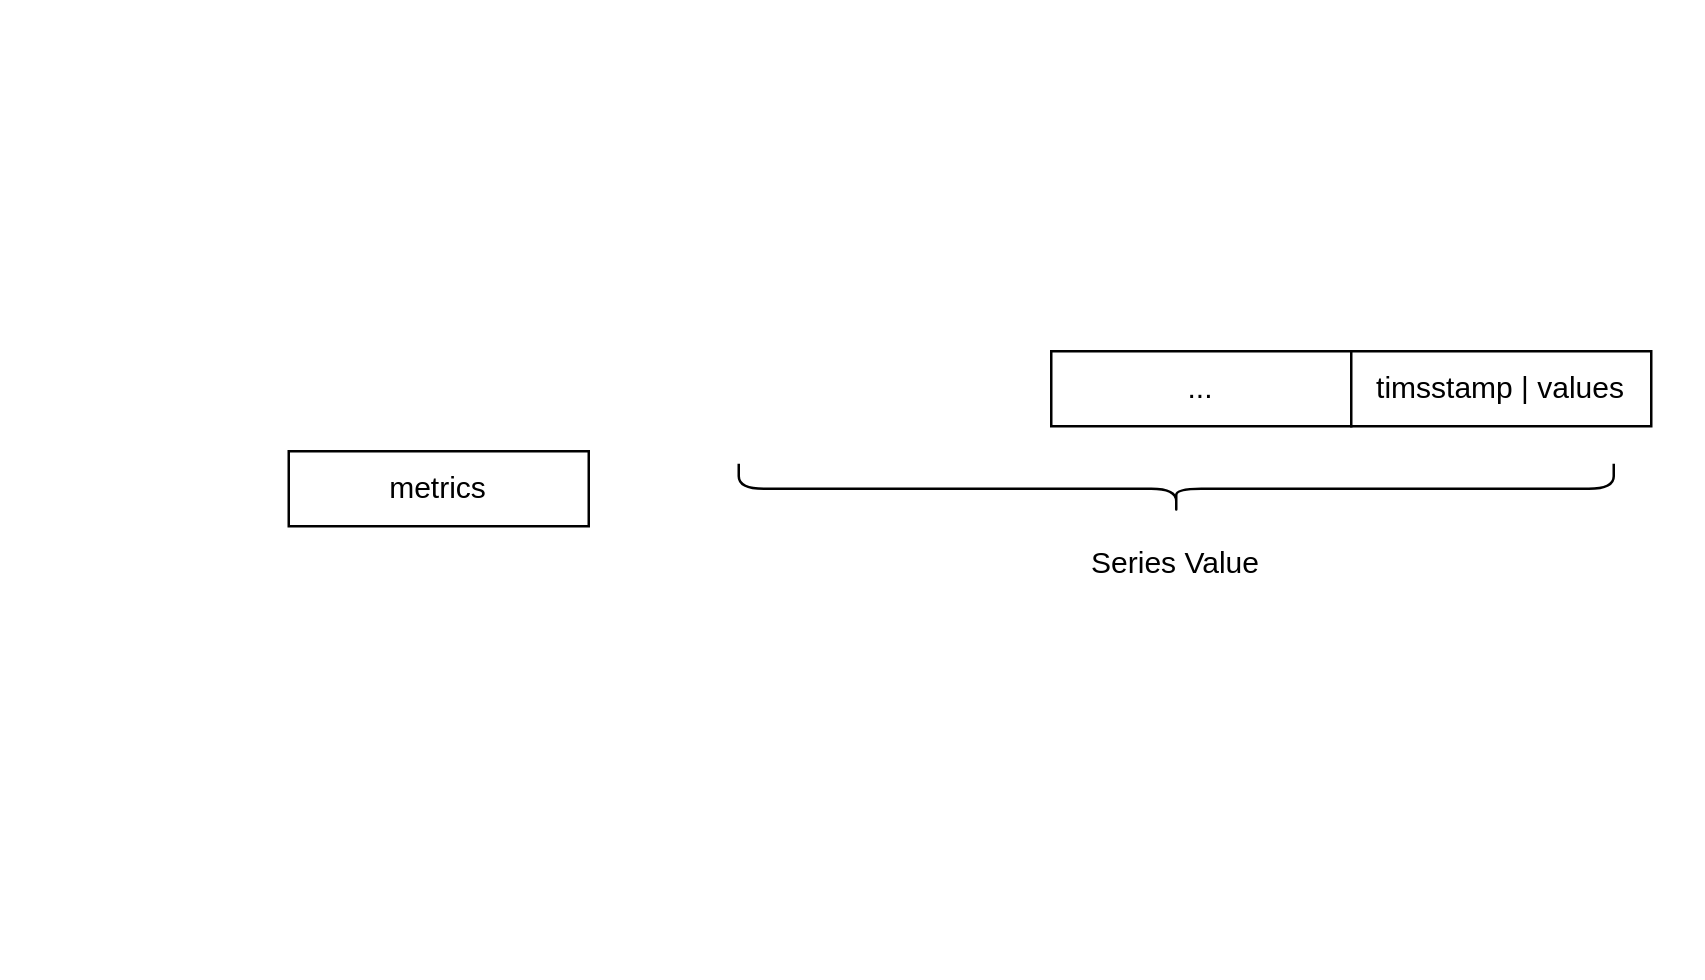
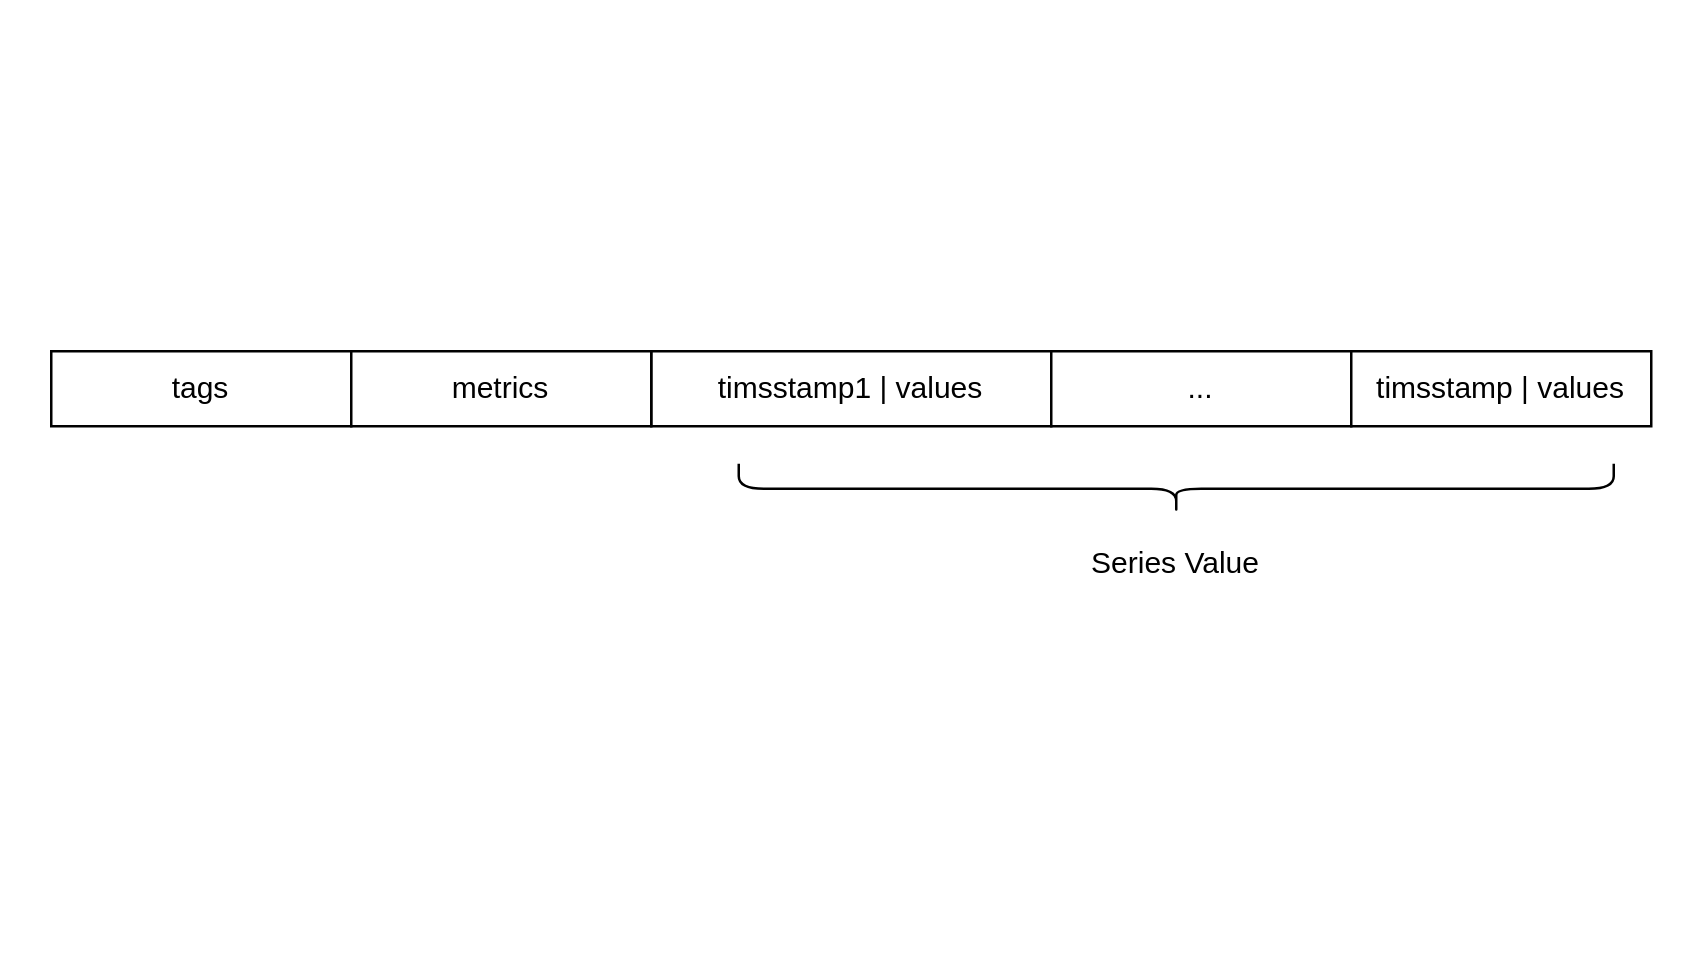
none -> (201, 389)
none -> (851, 389)
(439, 489) -> (501, 389)
